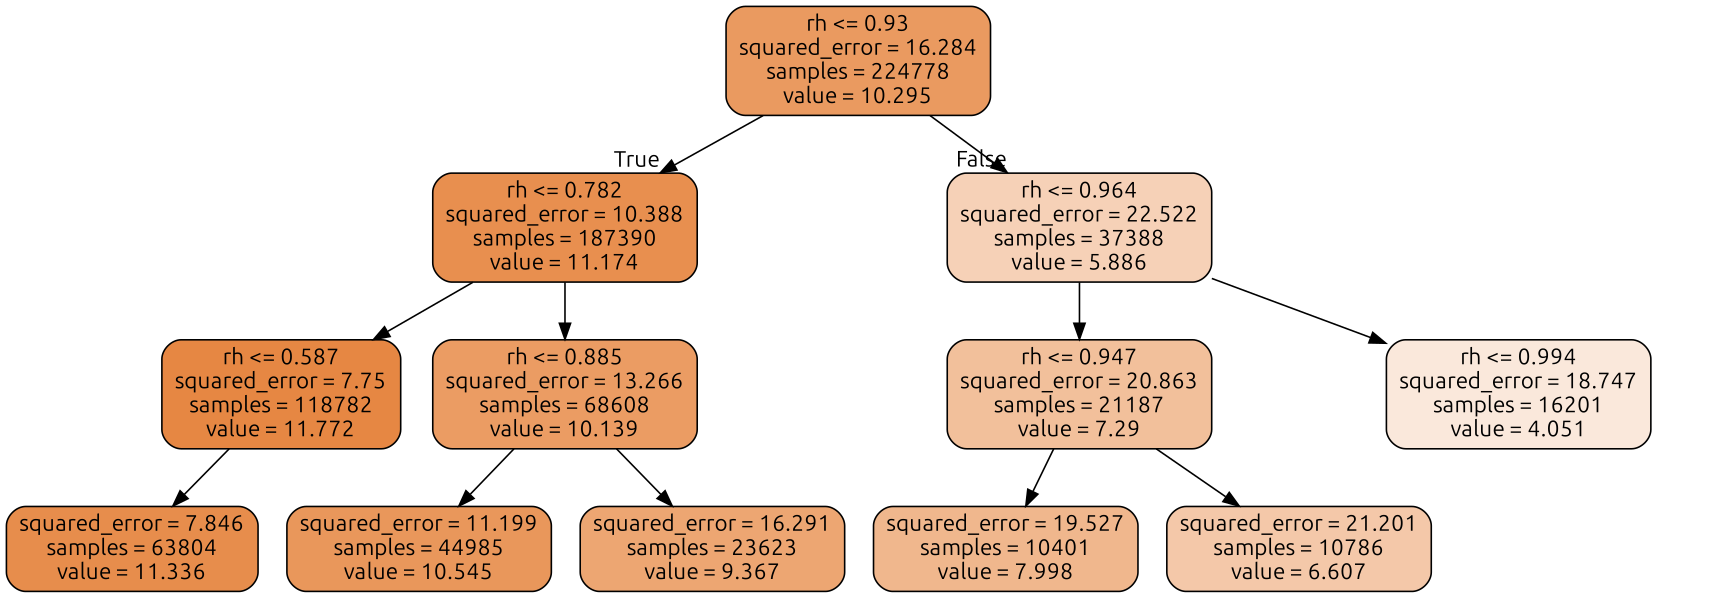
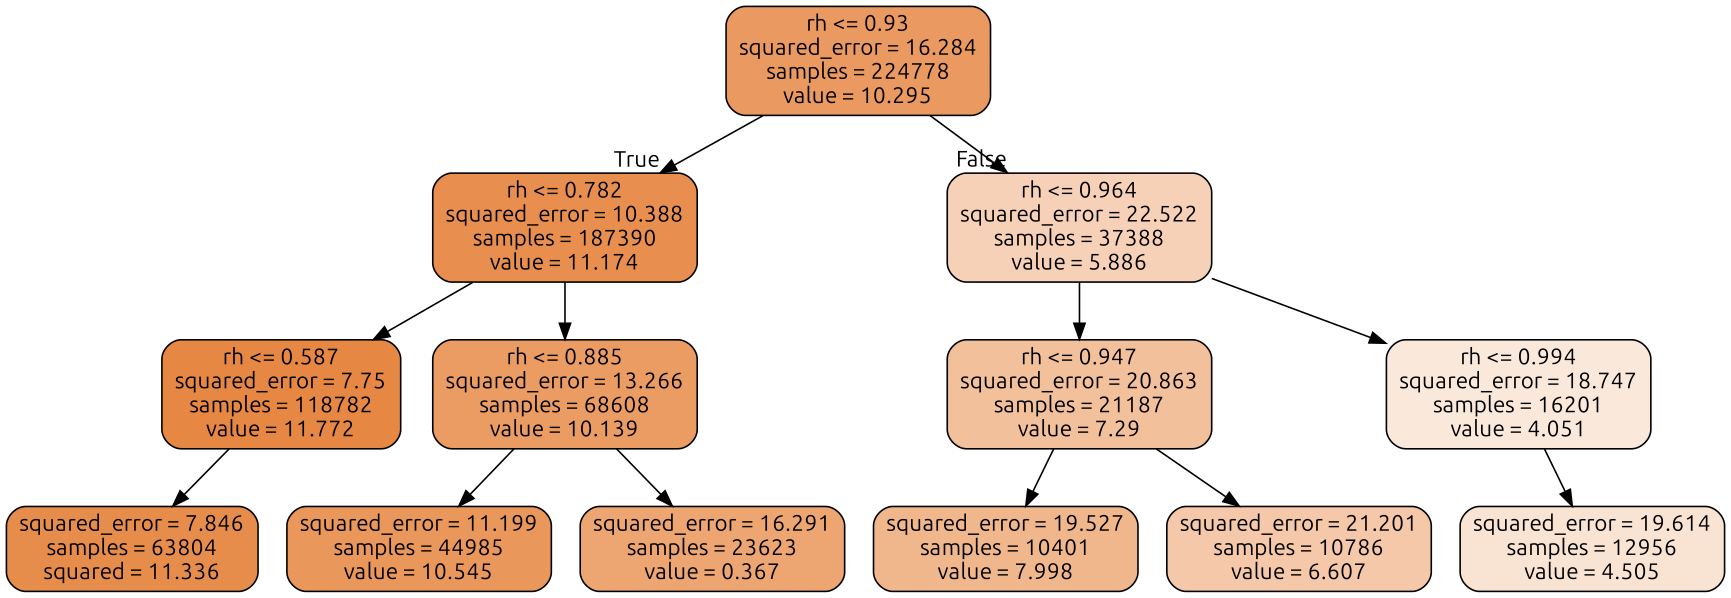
(132, 549) -> (132, 549)
(712, 549) -> (712, 549)
none -> (1592, 549)
